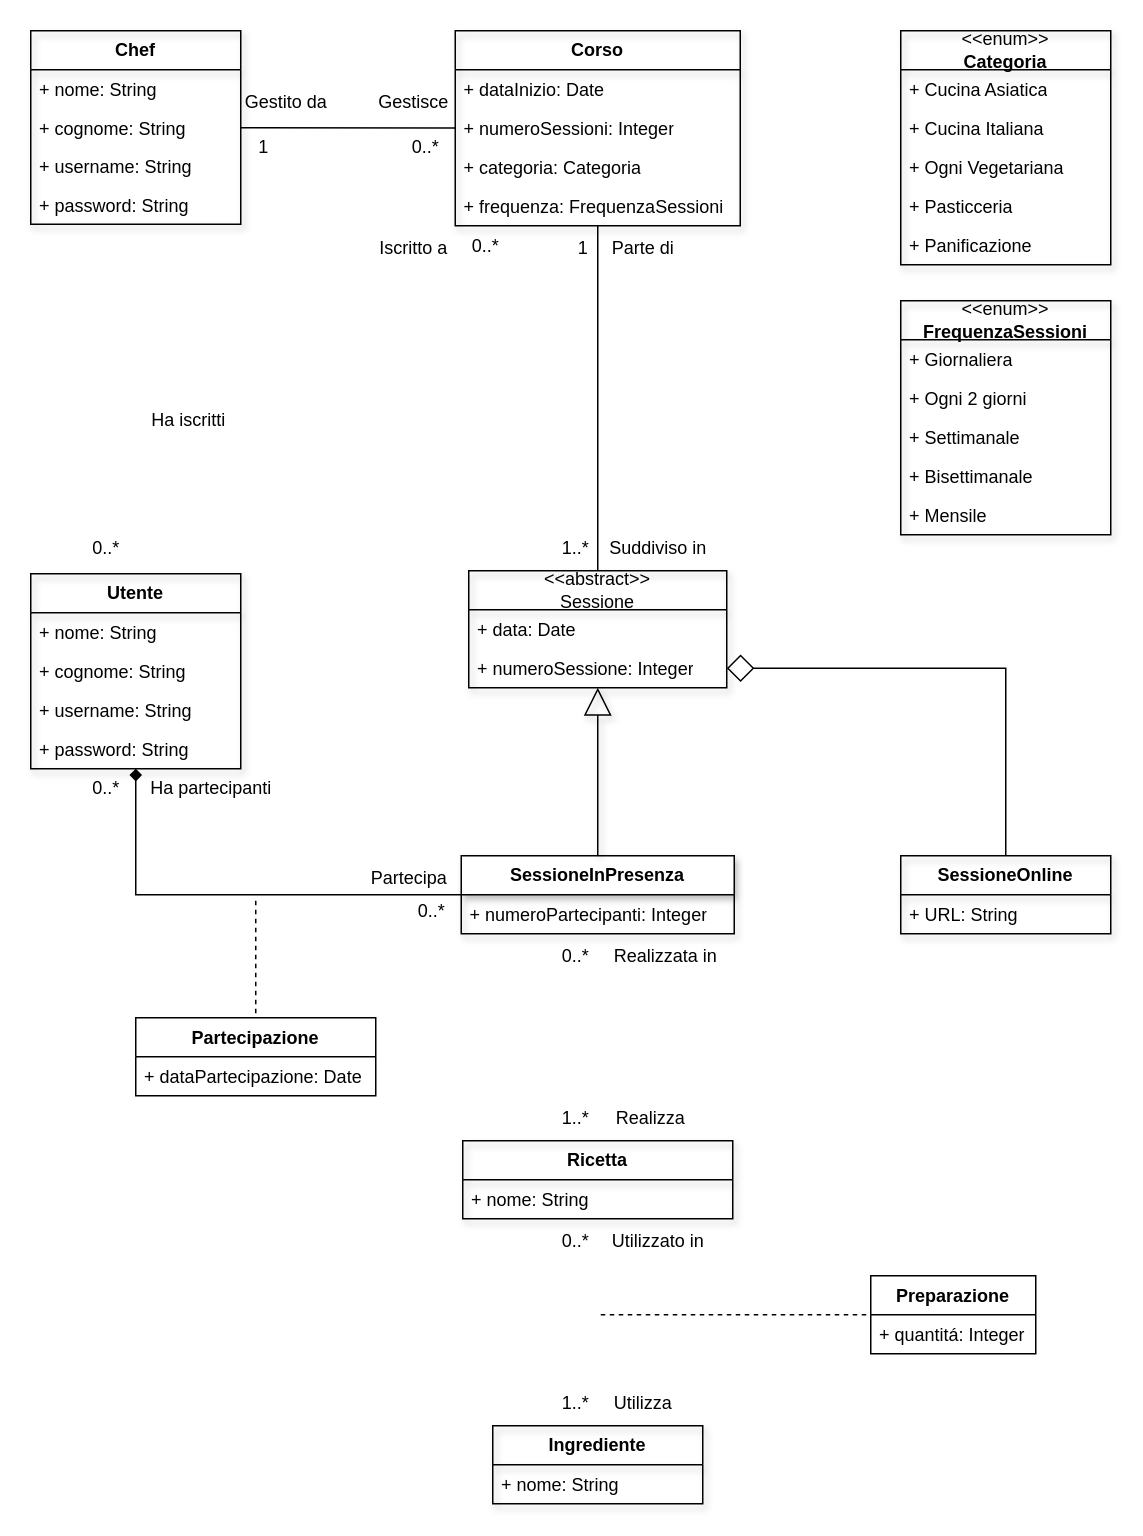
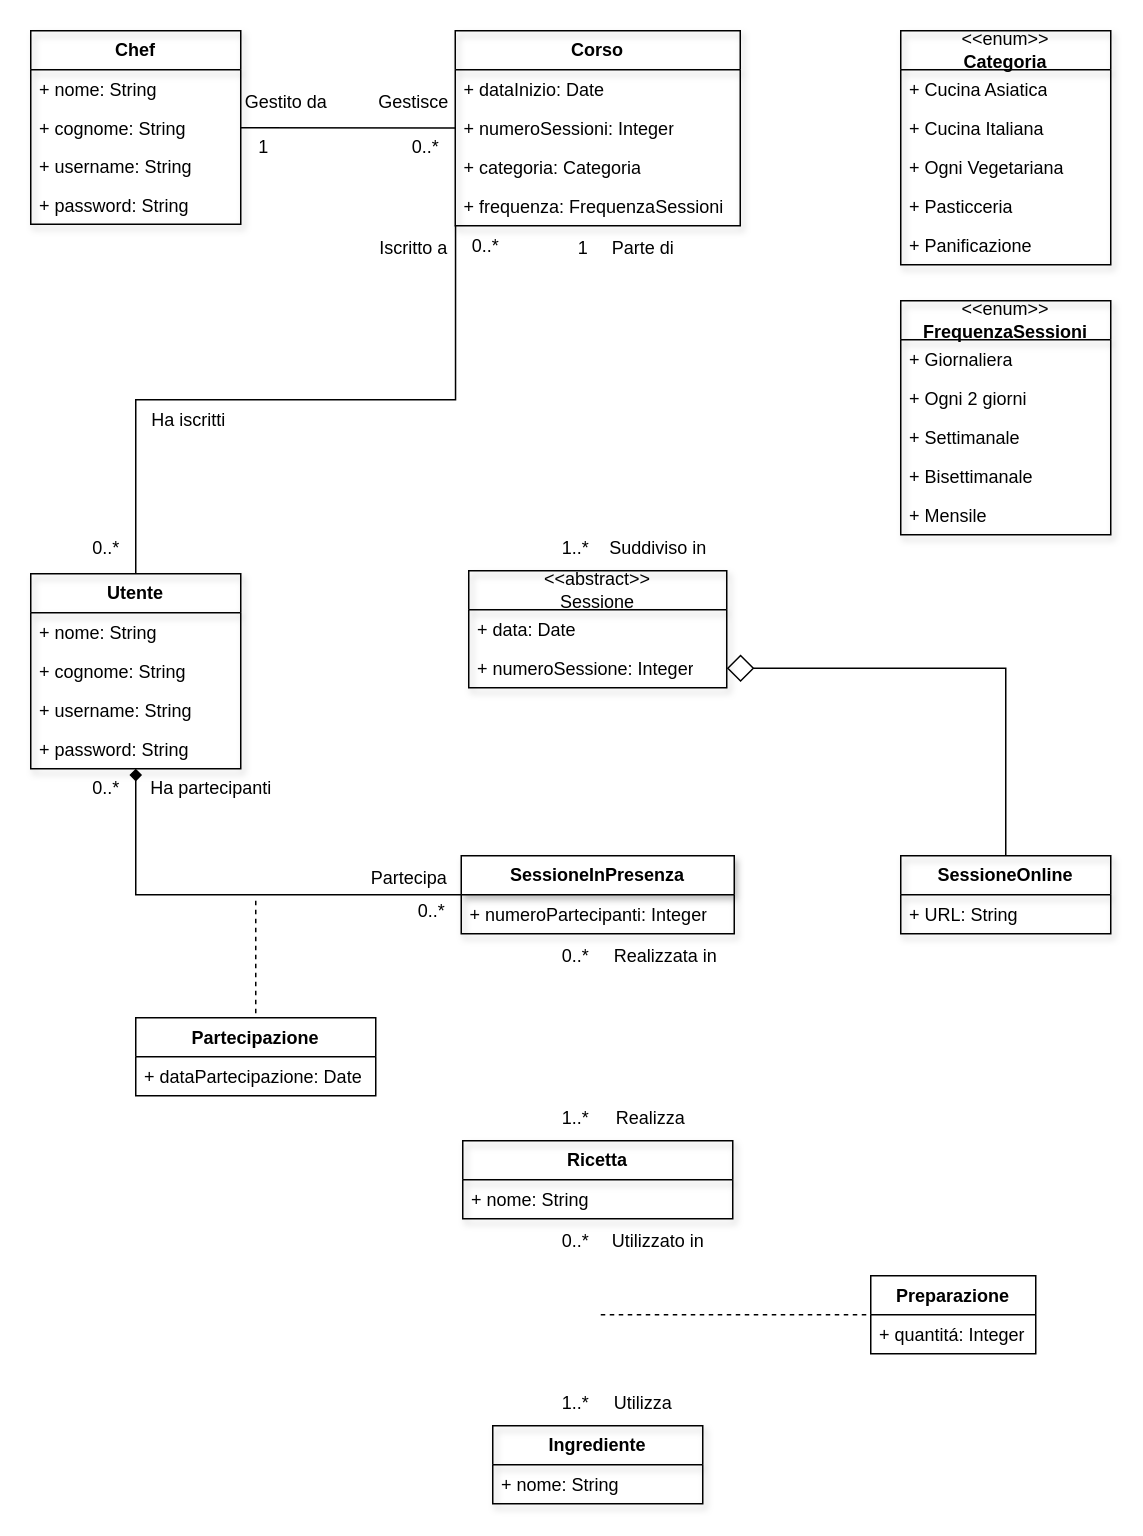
(598, 397) -> none
none -> (297, 400)
(598, 785) -> none
